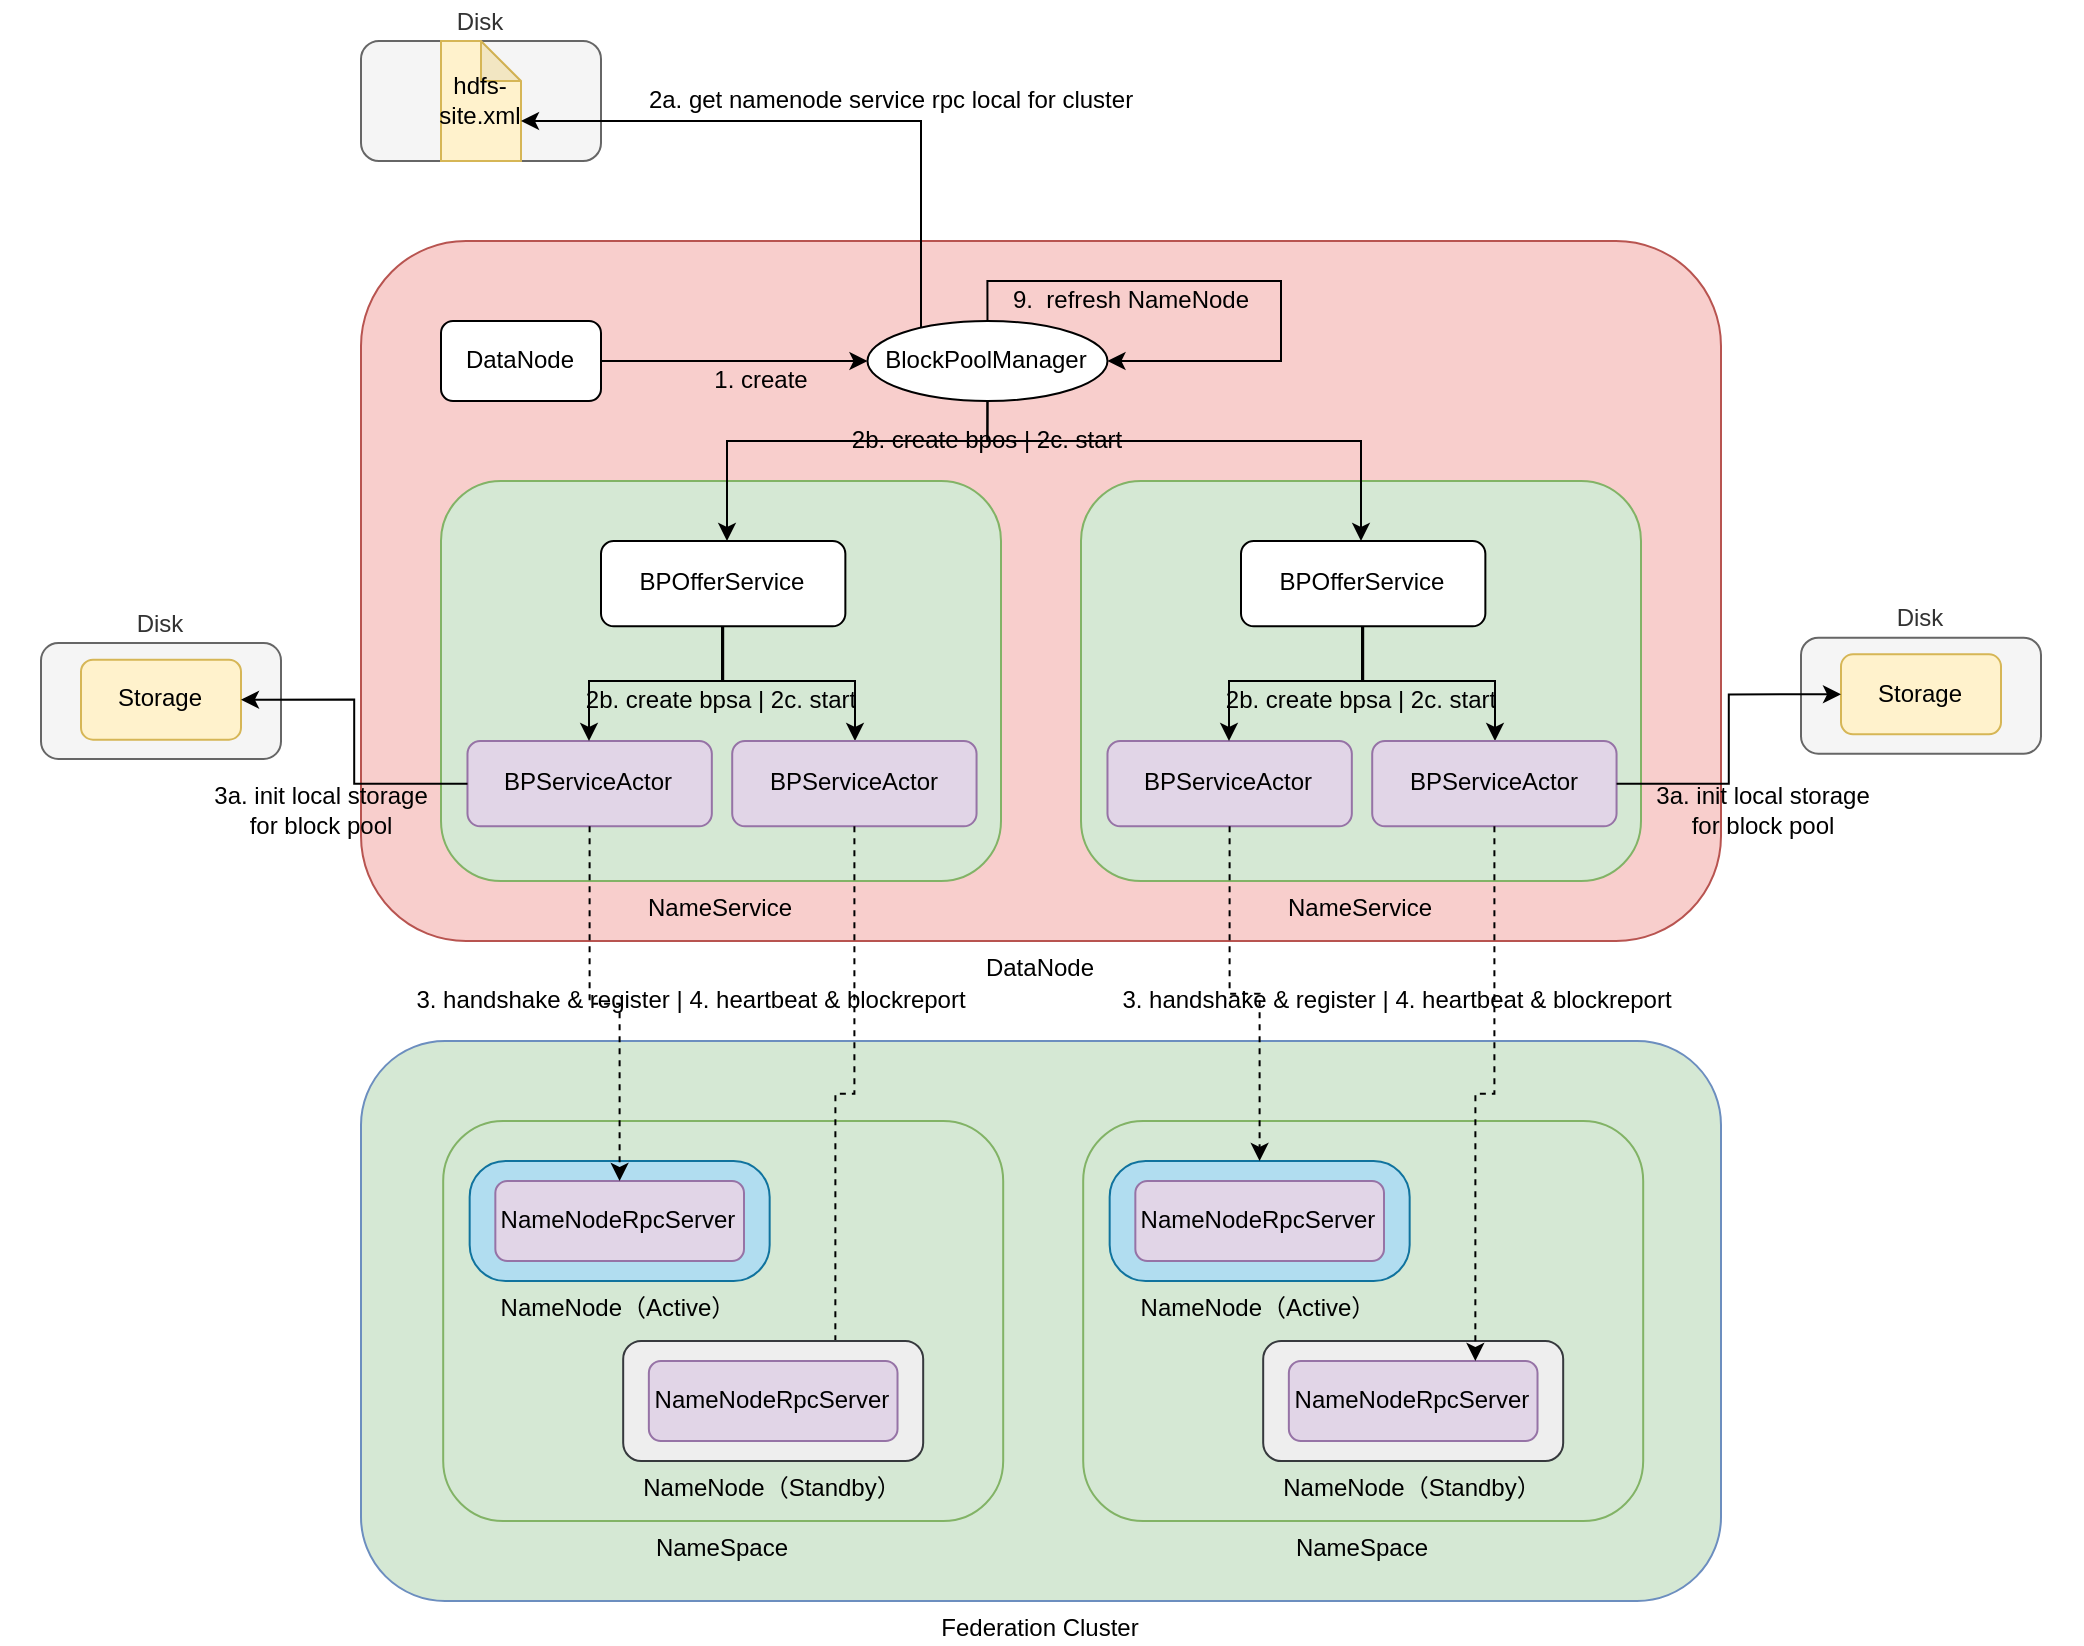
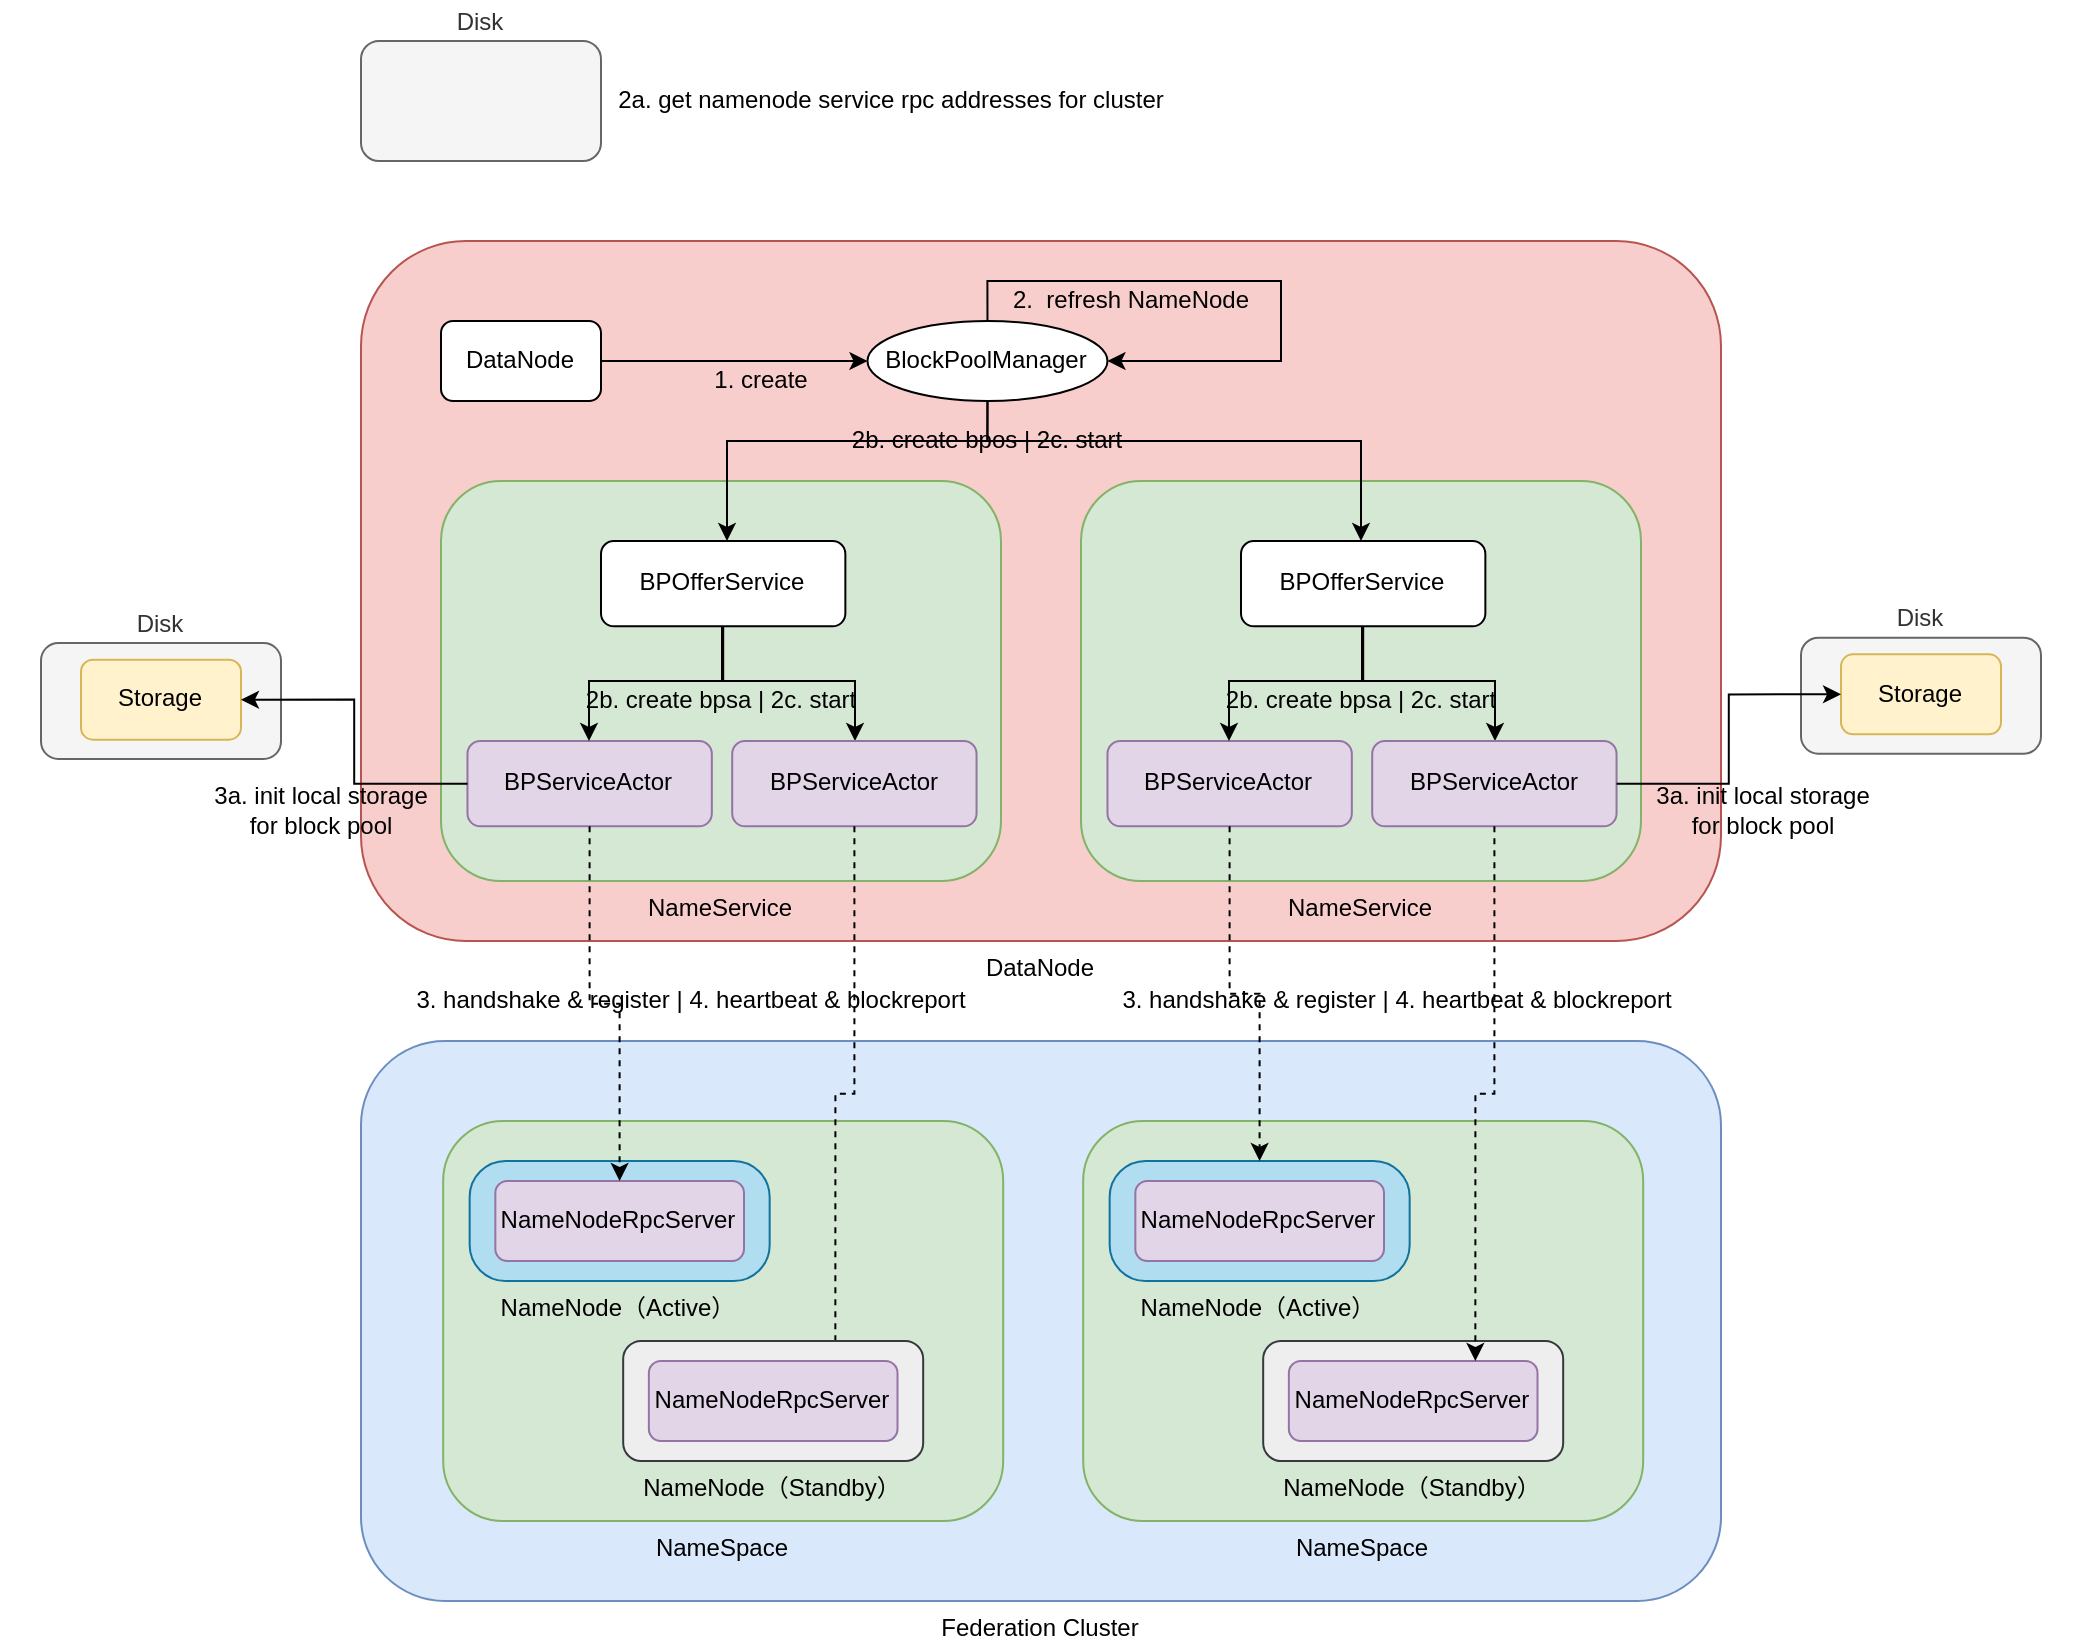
(481, 101) -> none
(892, 101) -> (892, 101)
(831, 121) -> none
(1132, 301) -> (1132, 301)
(1041, 1321) -> (1041, 1321)
